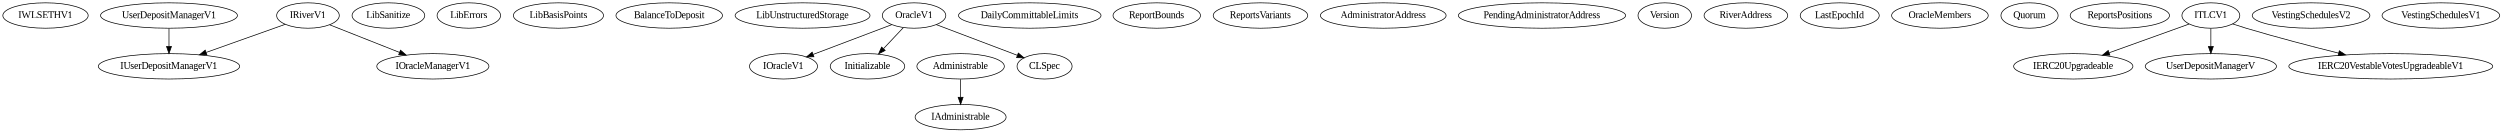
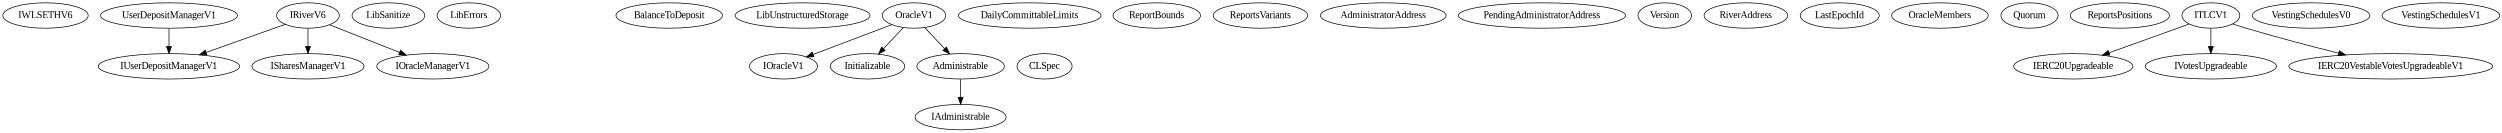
(46, 16) -> (46, 16)
(308, 16) -> (308, 16)
(558, 16) -> none
(2311, 16) -> (2311, 16)
(977, 40) -> (935, 38)
none -> (308, 66)
(2211, 66) -> (2211, 66)
